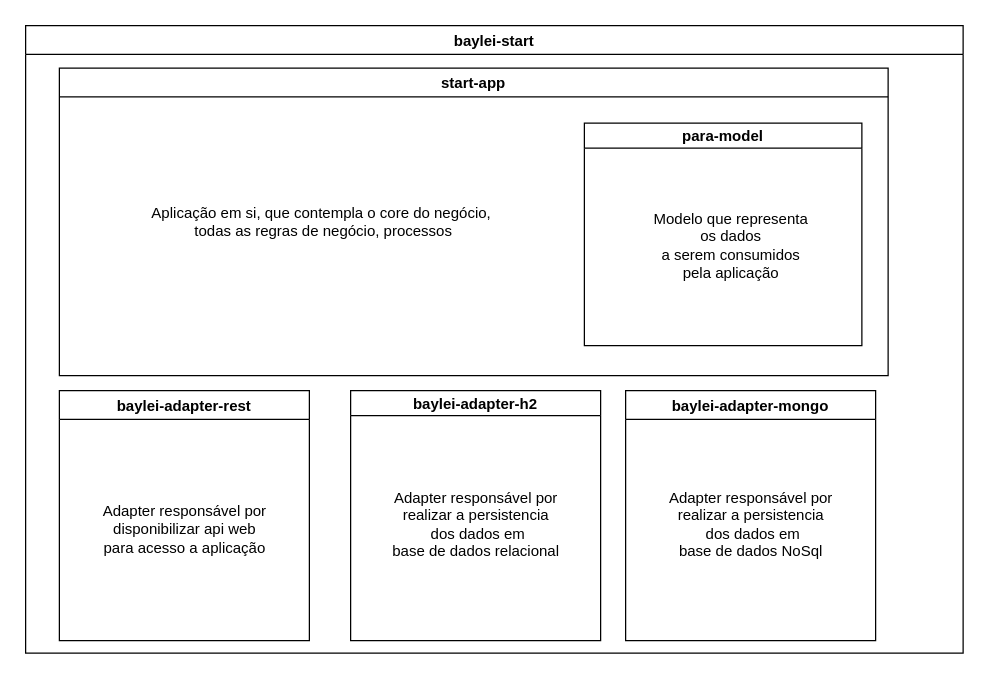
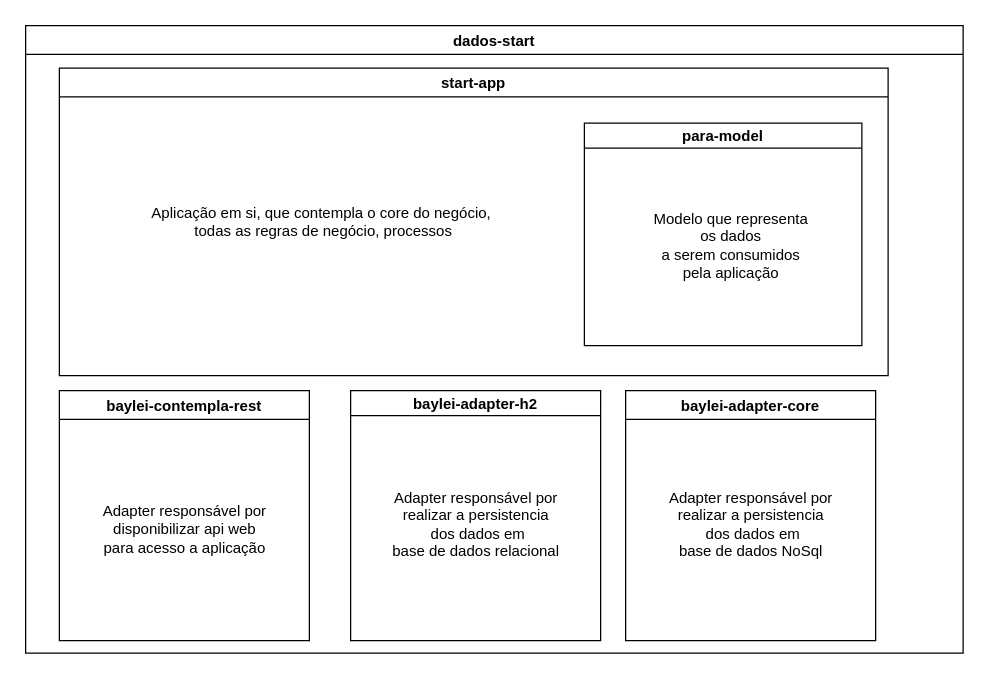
(494, 41) -> (494, 41)
(184, 406) -> (184, 406)
(750, 406) -> (750, 406)
